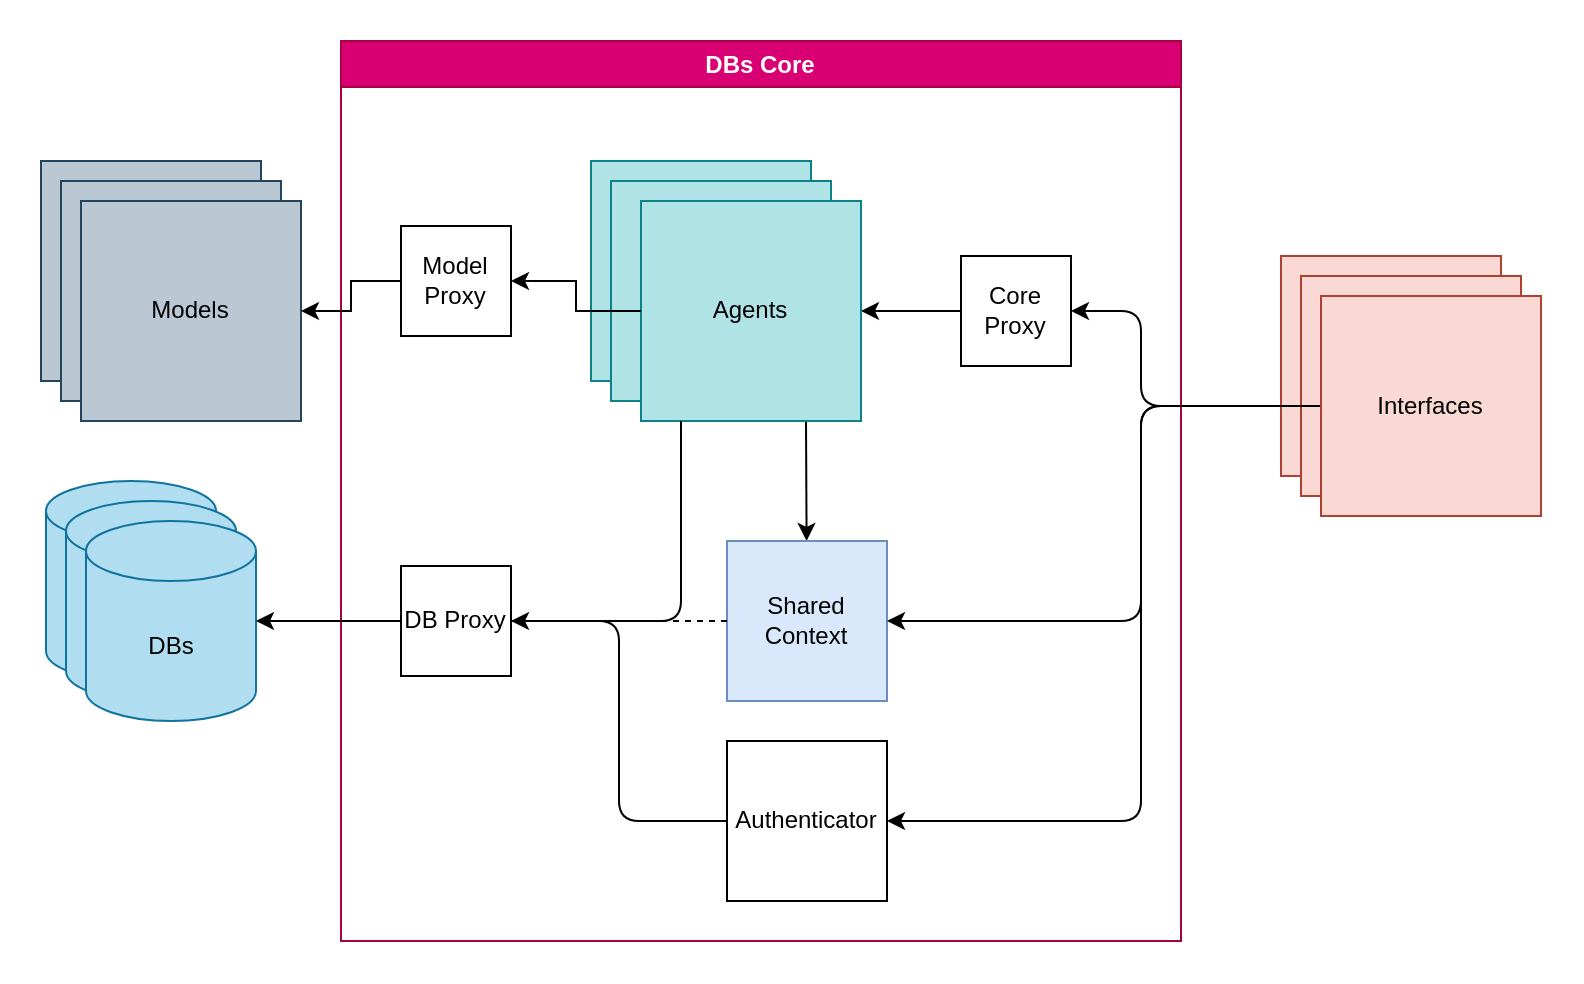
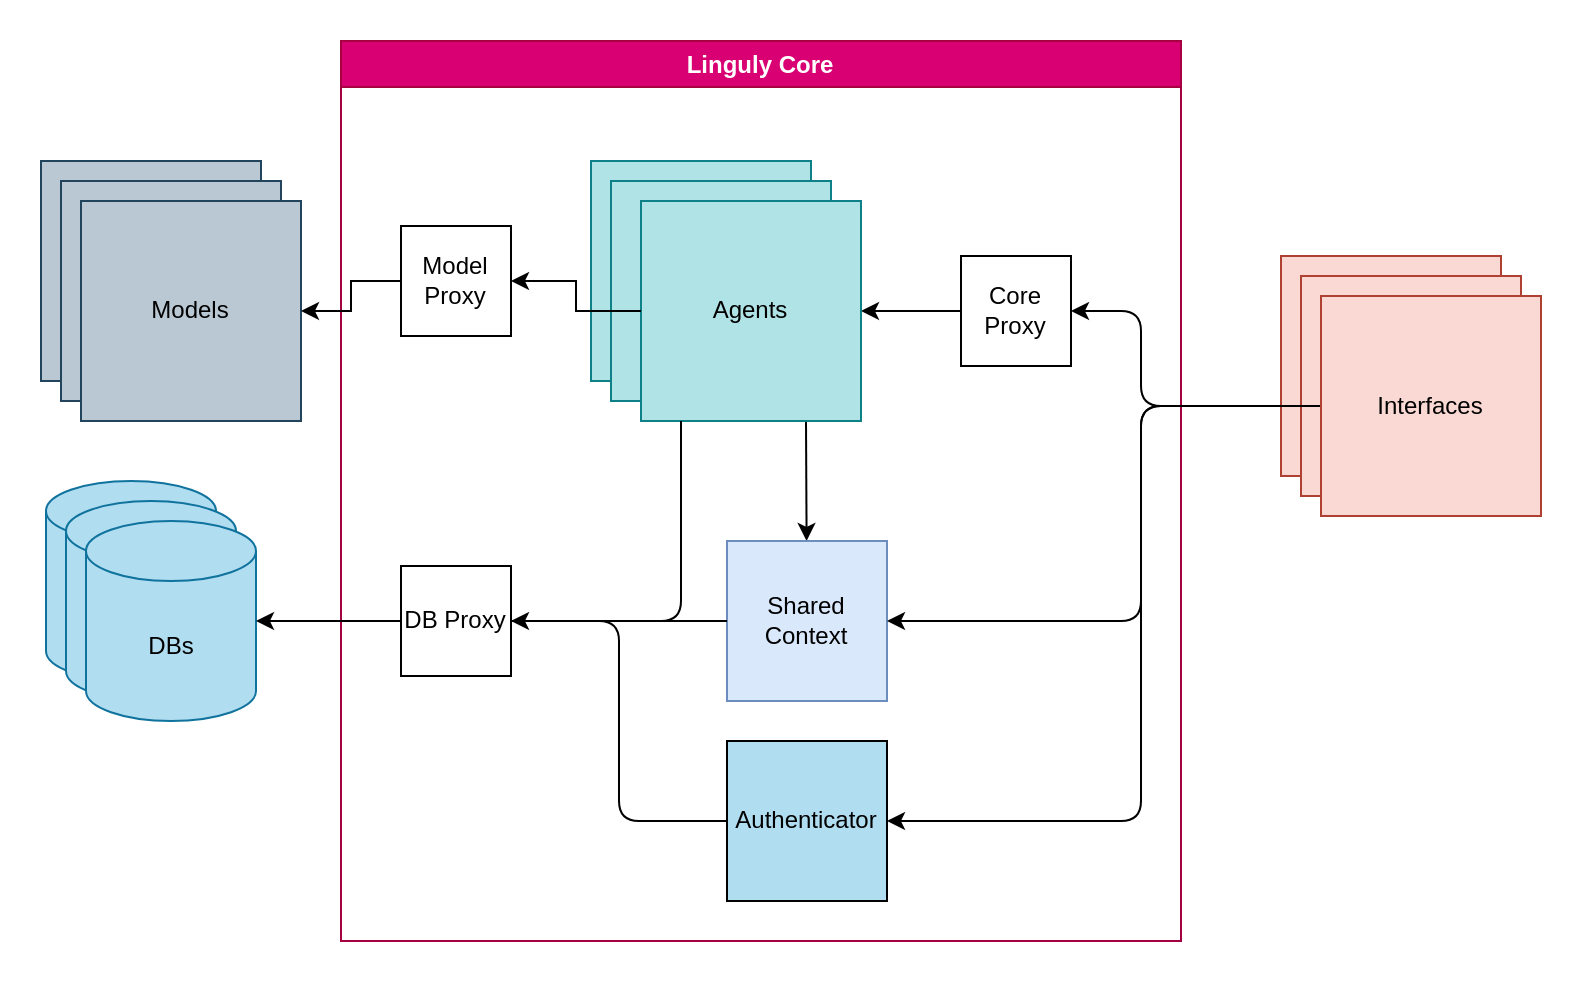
(760, 65) -> (760, 65)
(698, 621) -> (698, 621)
(807, 821) -> (807, 821)
